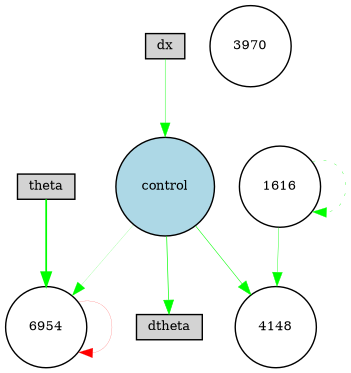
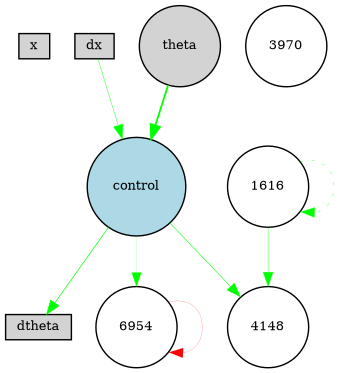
none -> (34, 46)
(46, 187) -> (180, 46)
(46, 236) -> (162, 105)
